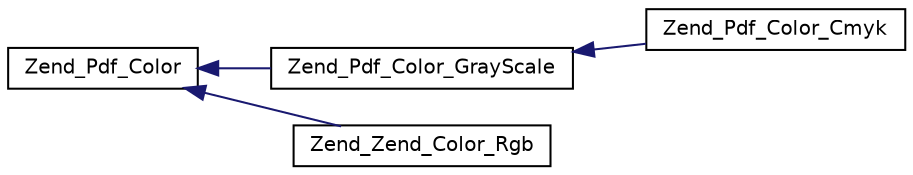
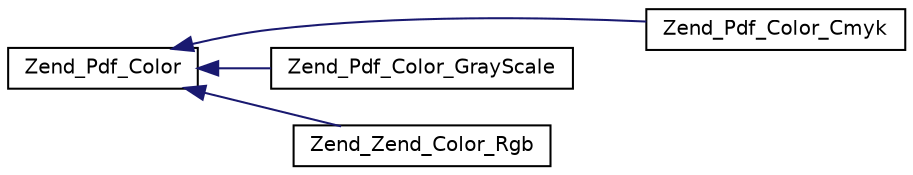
(620, 47) -> (419, 19)
